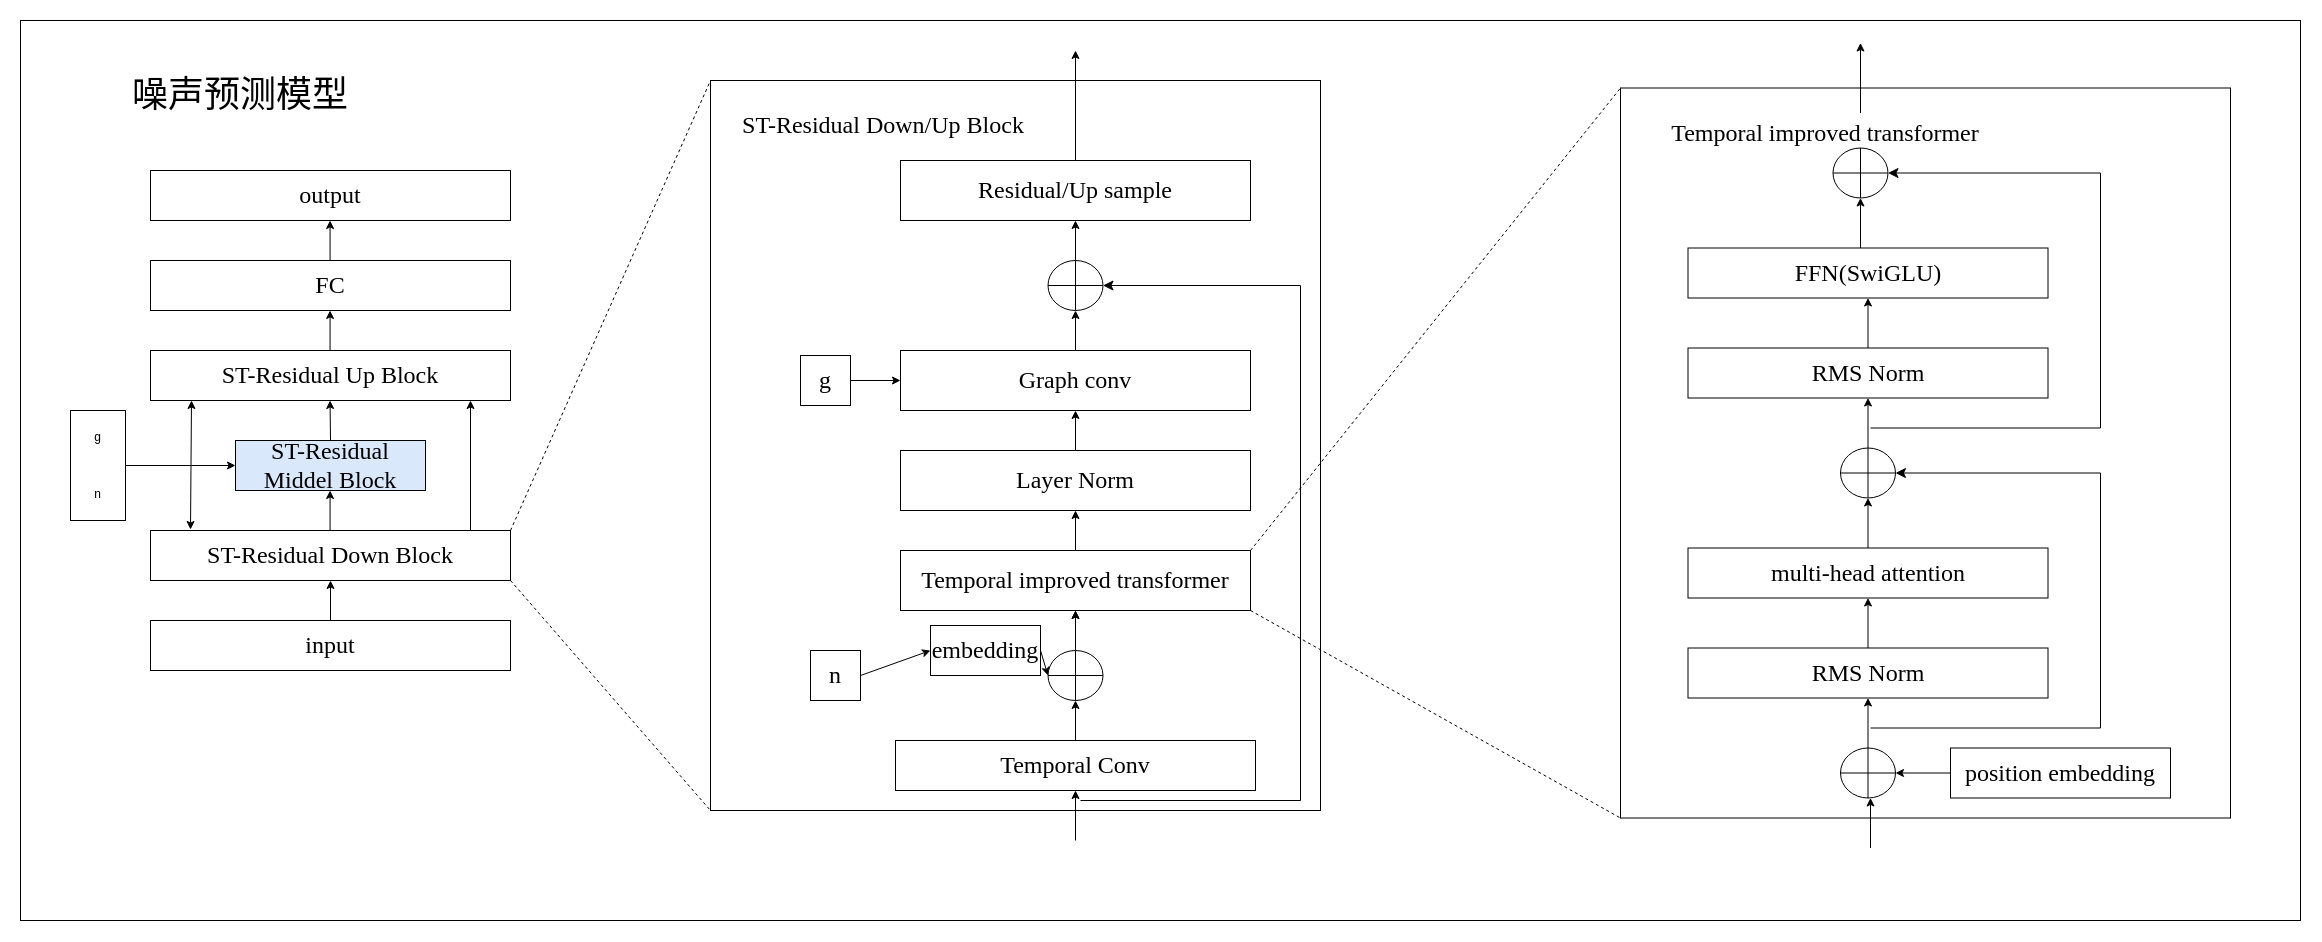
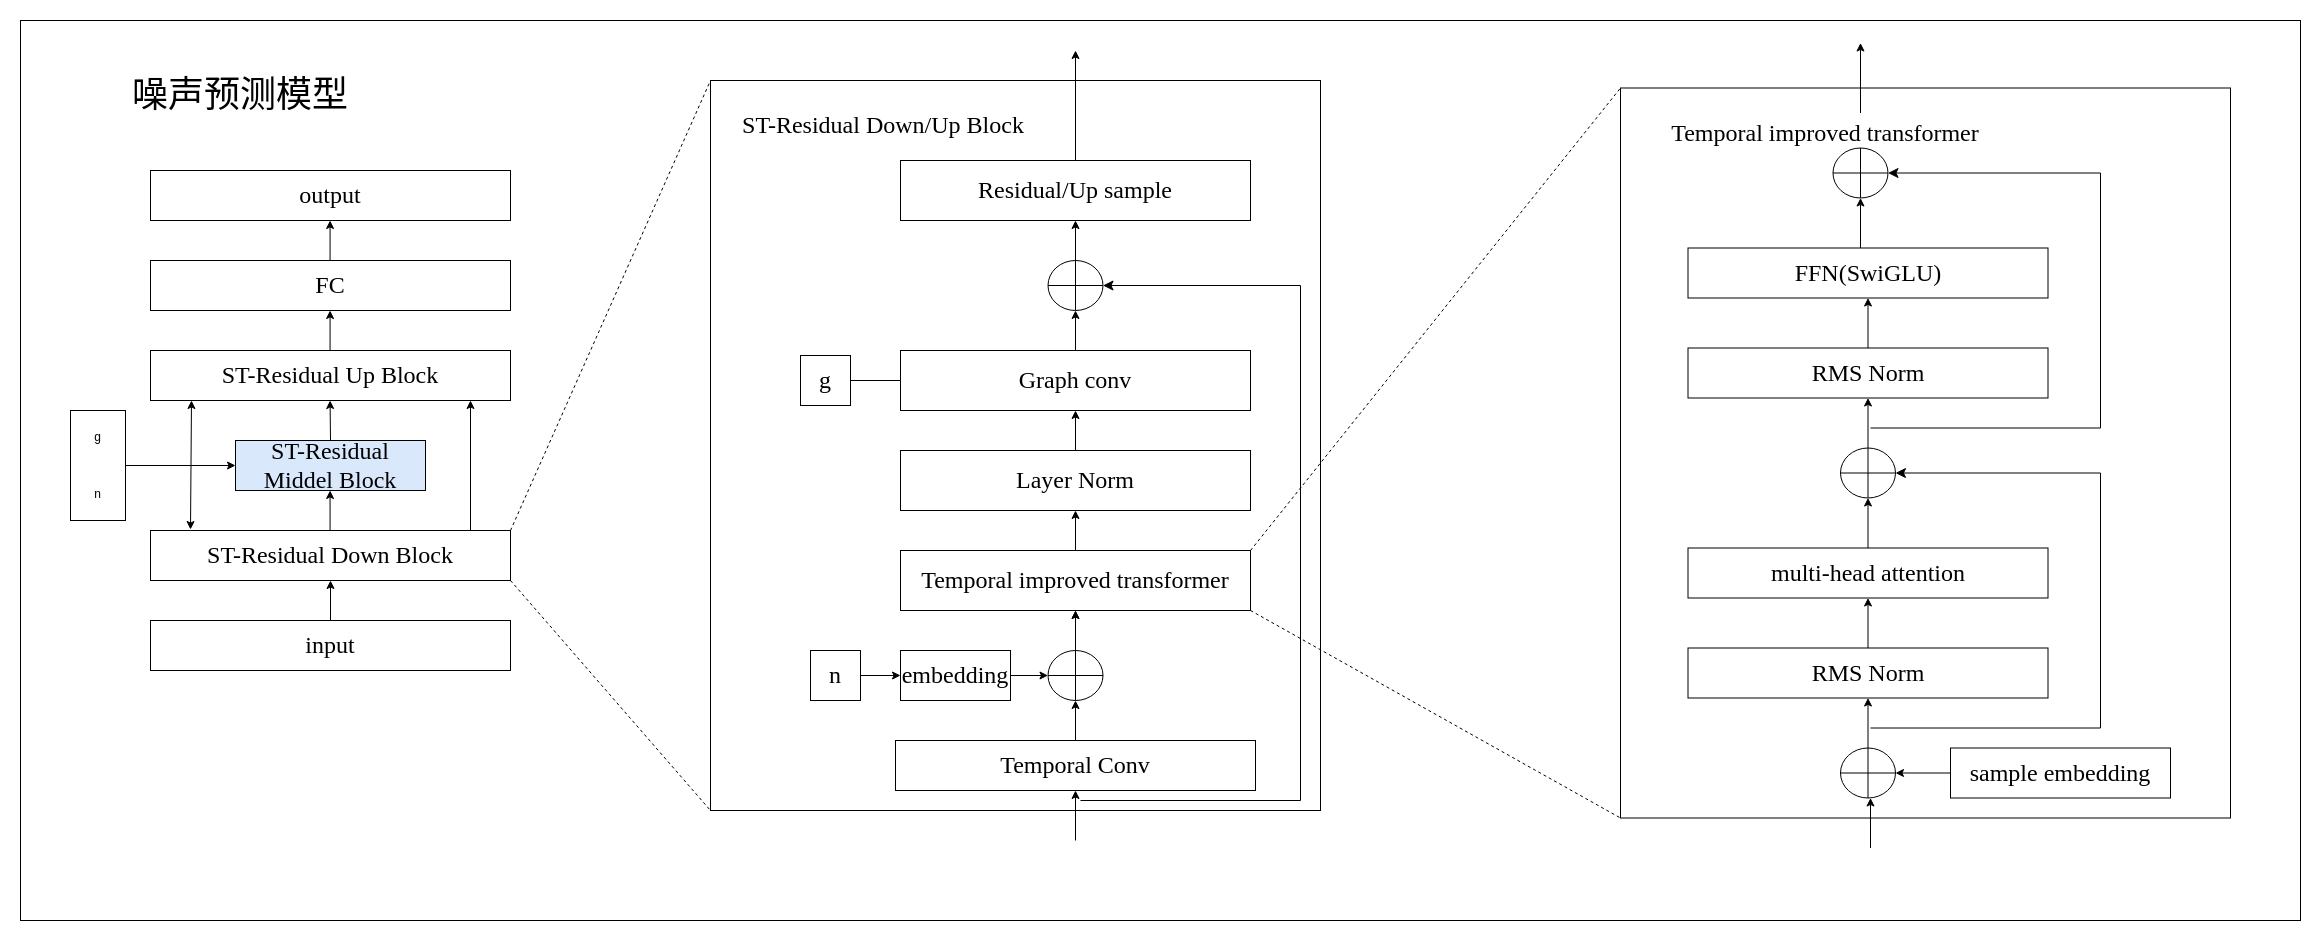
(892, 381) -> (895, 381)
(986, 651) -> (956, 676)
(2061, 774) -> (2061, 774)
